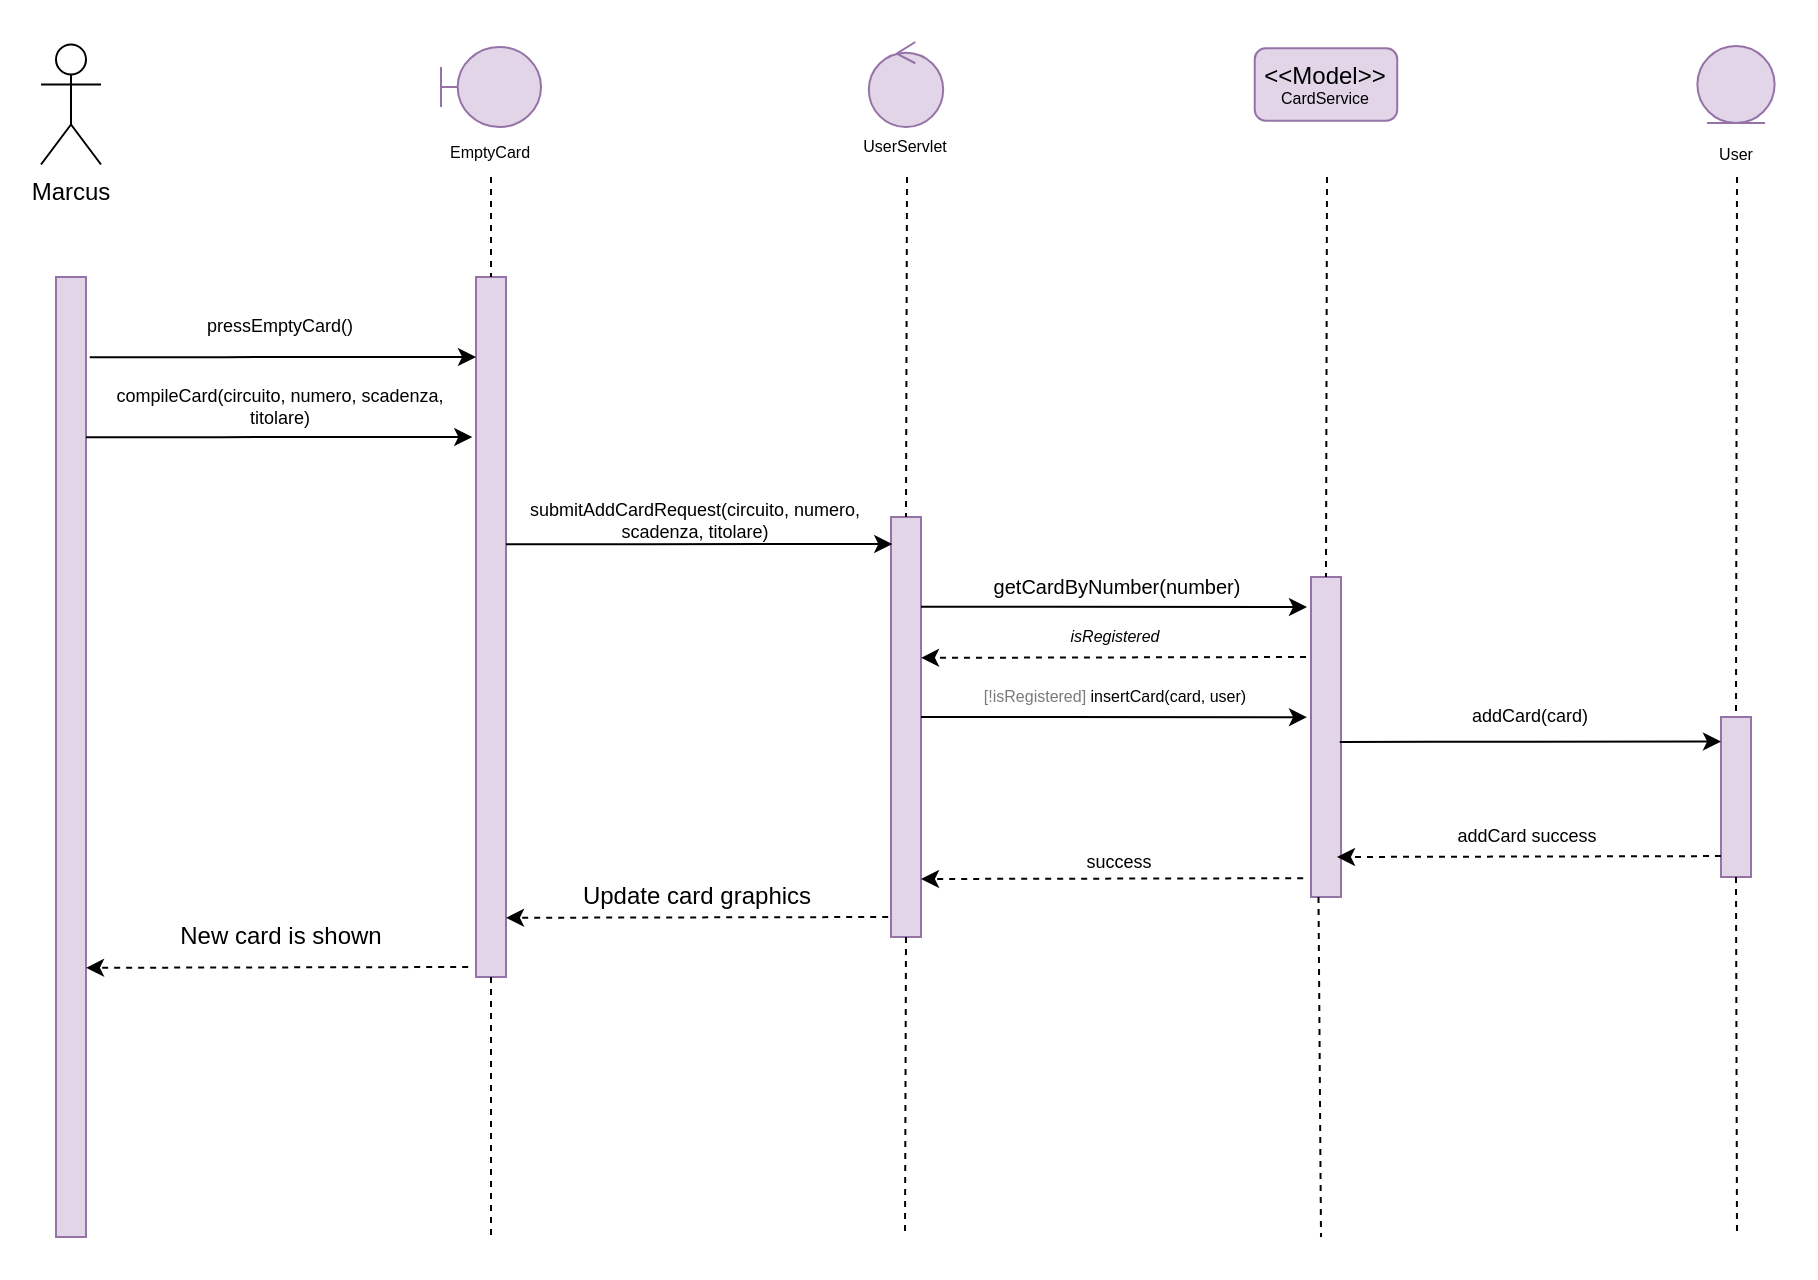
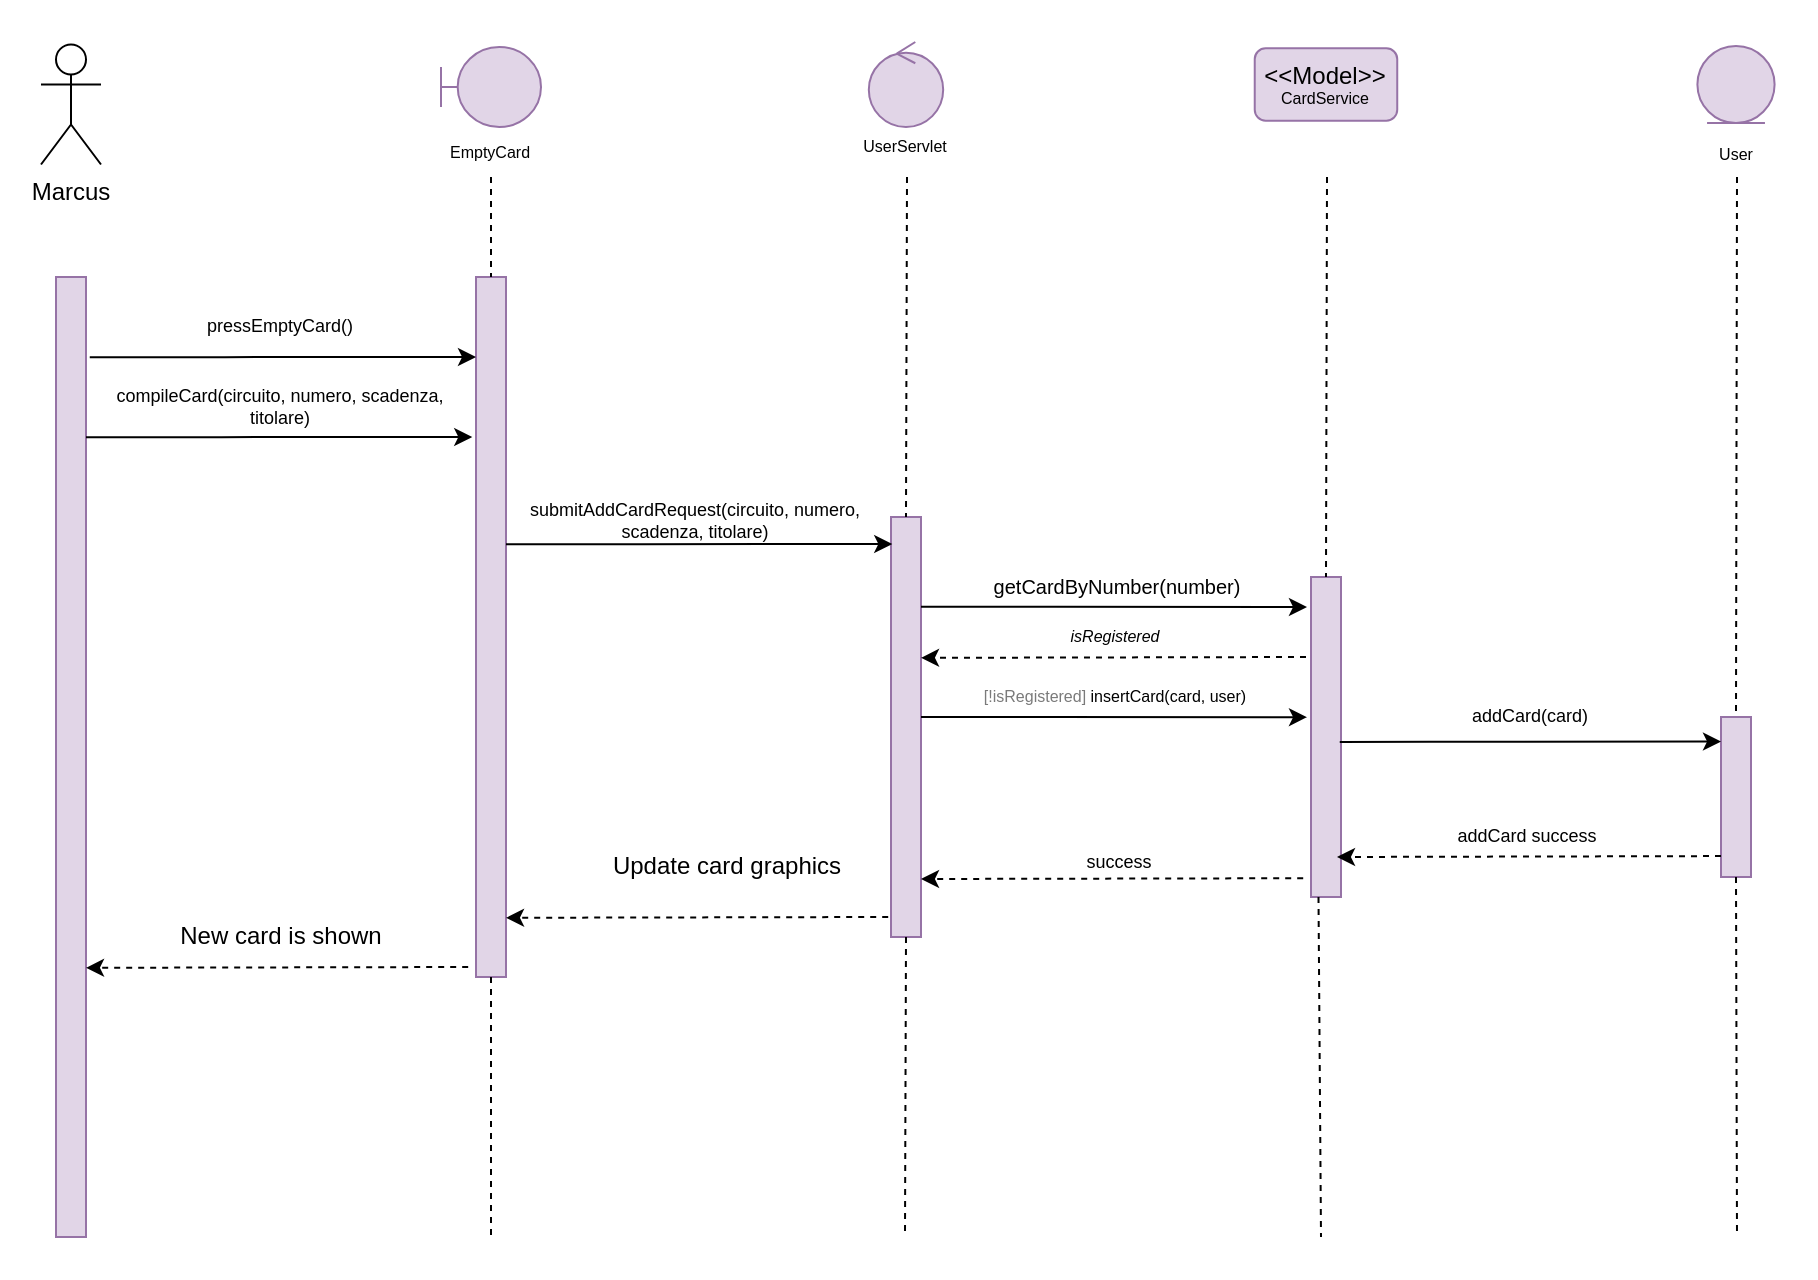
(696, 897) -> (726, 867)
